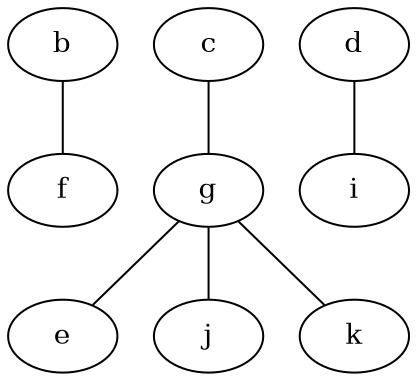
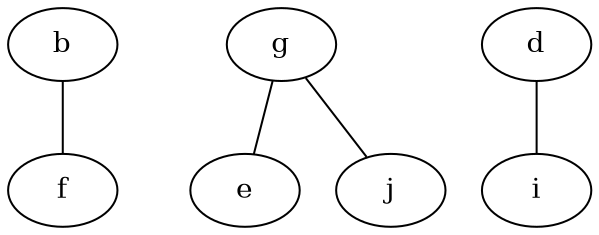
(209, 45) -> none
(354, 336) -> none
